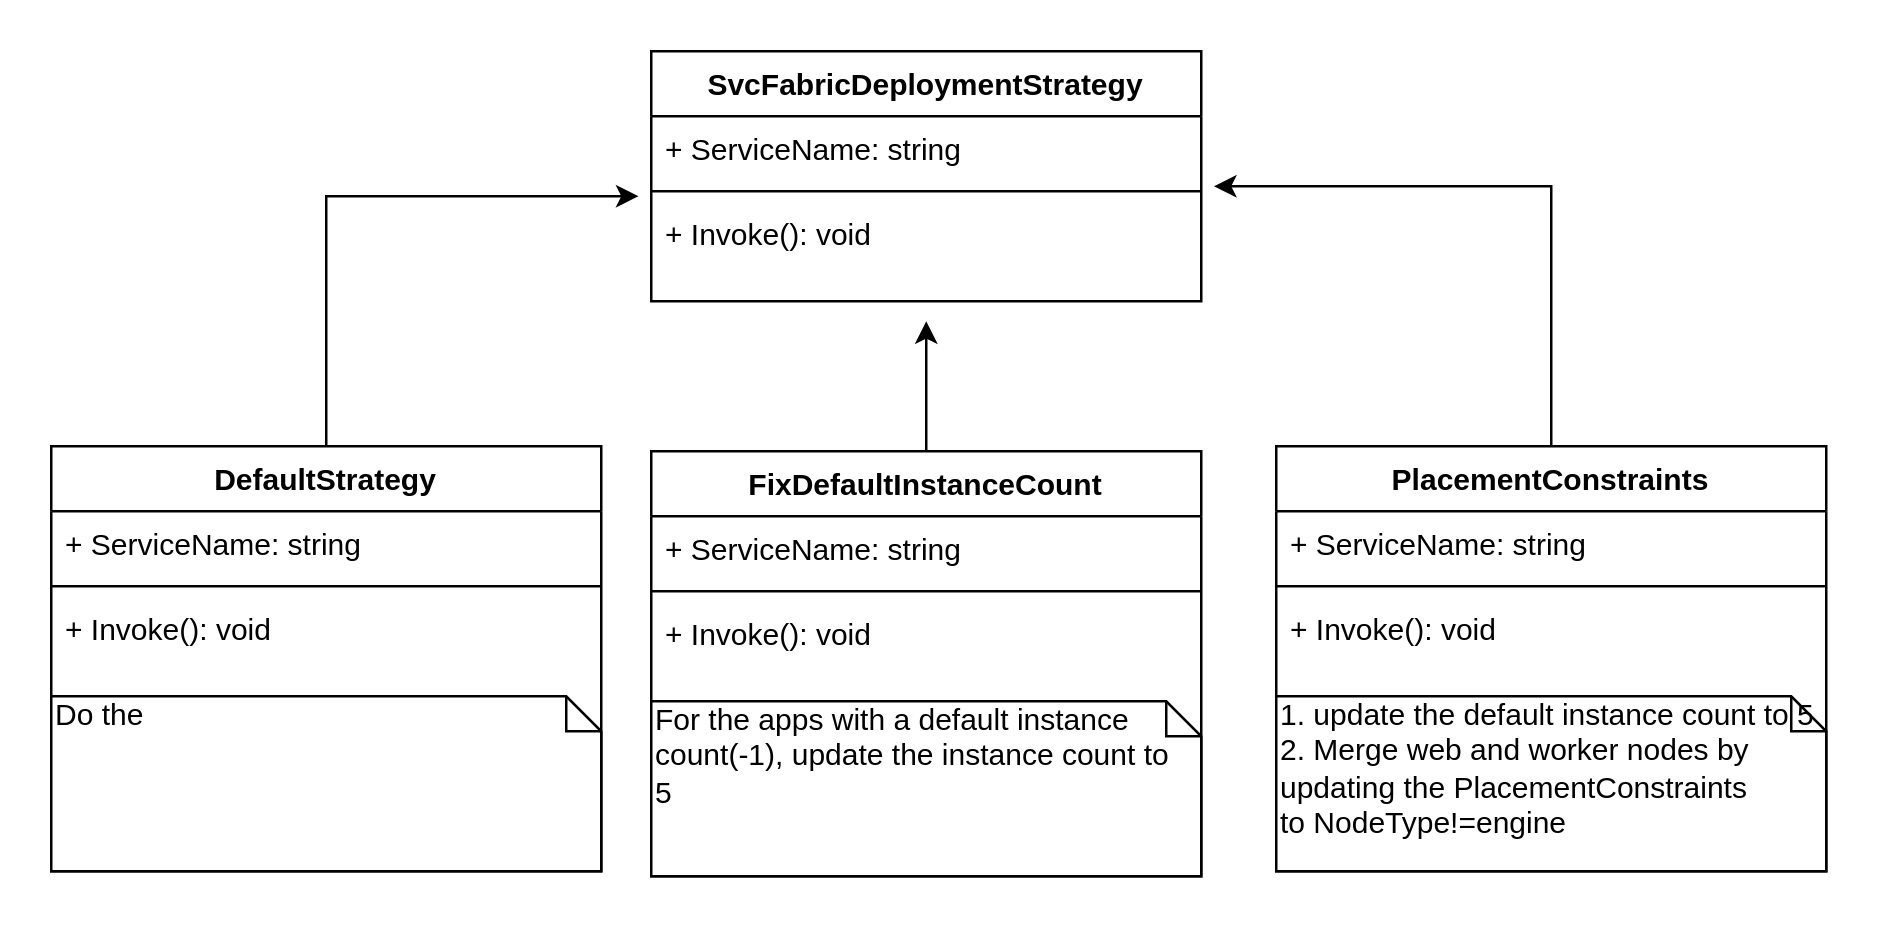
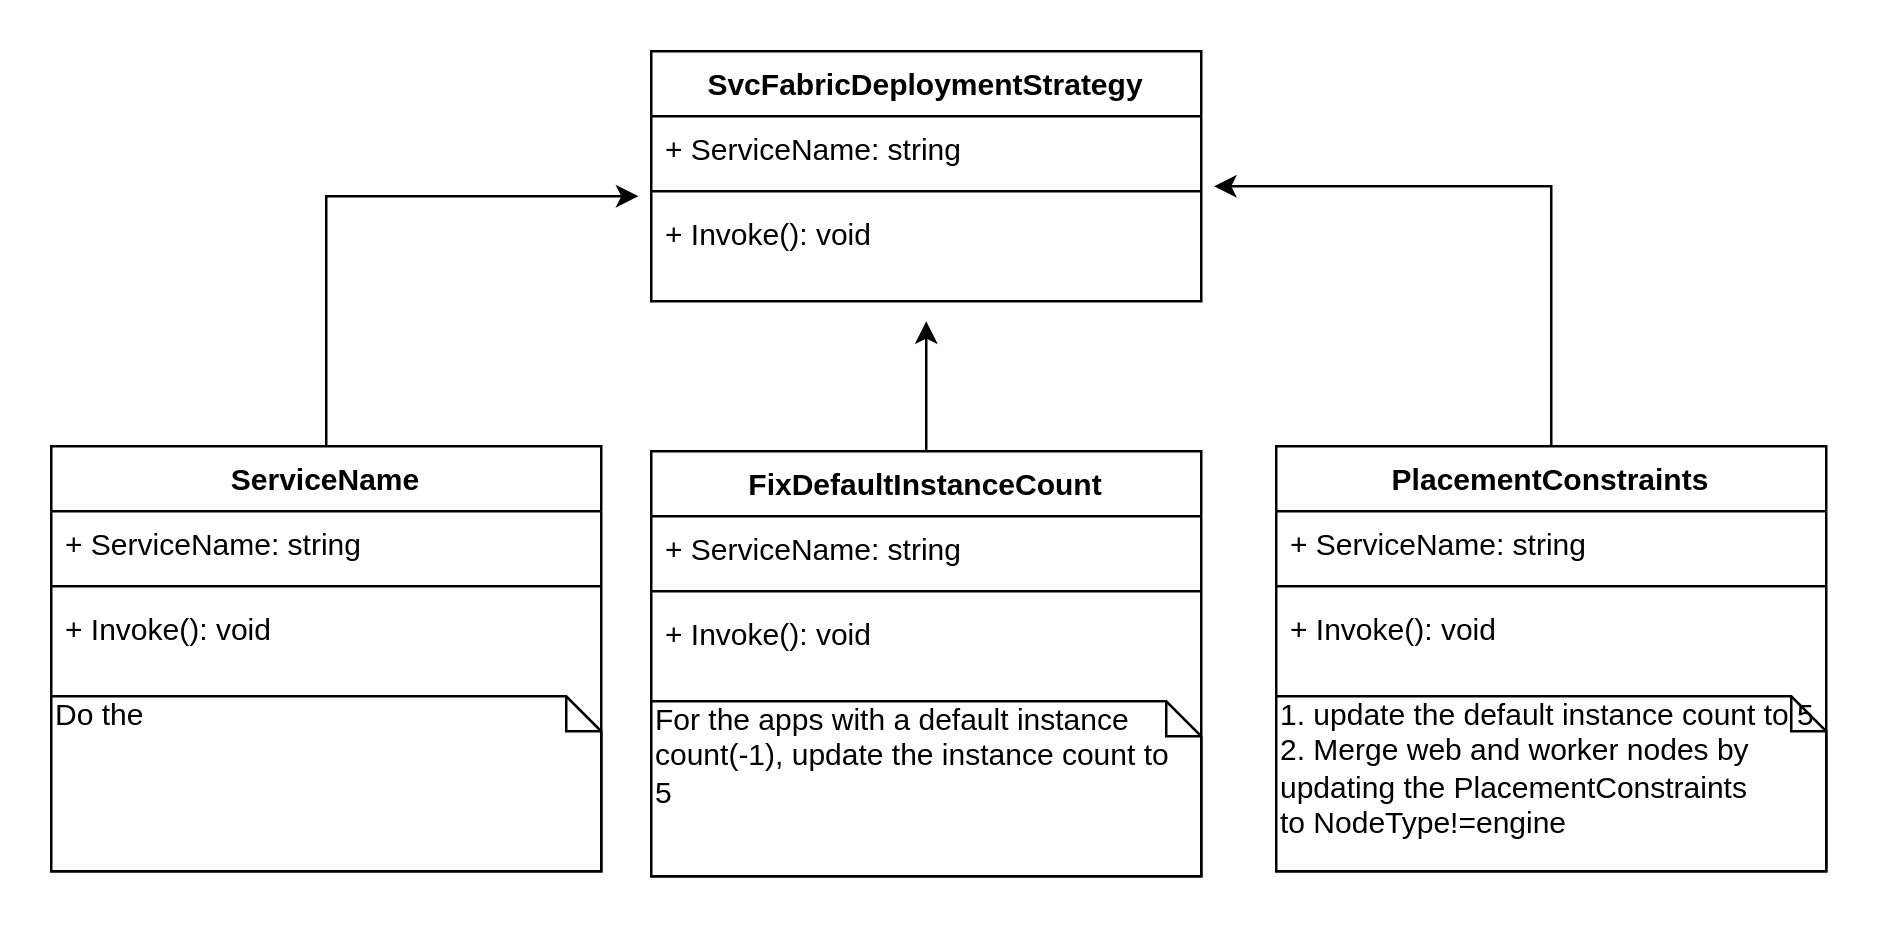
(325, 480) -> (325, 480)
